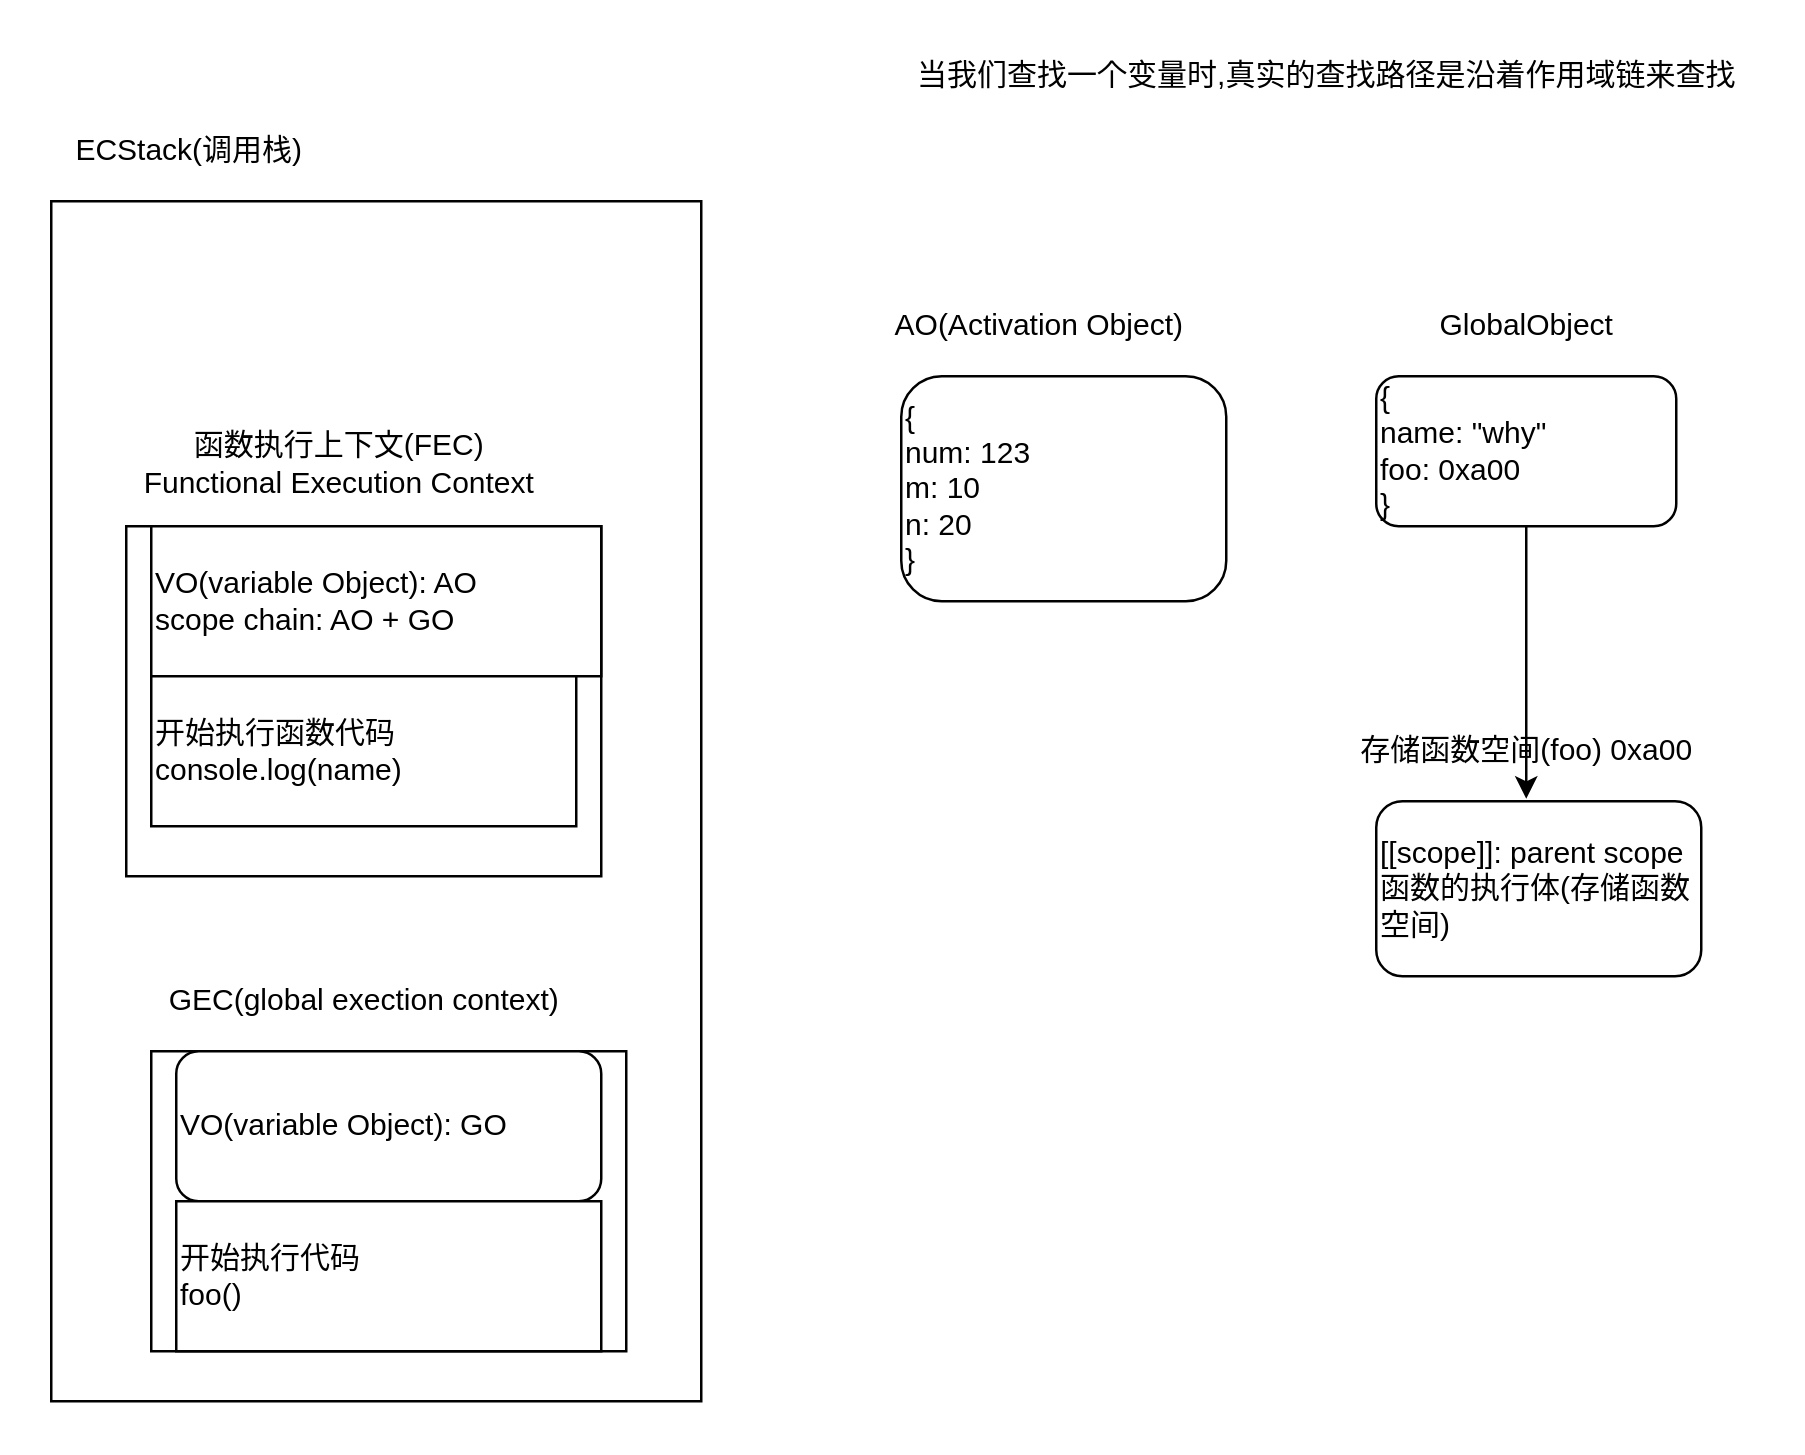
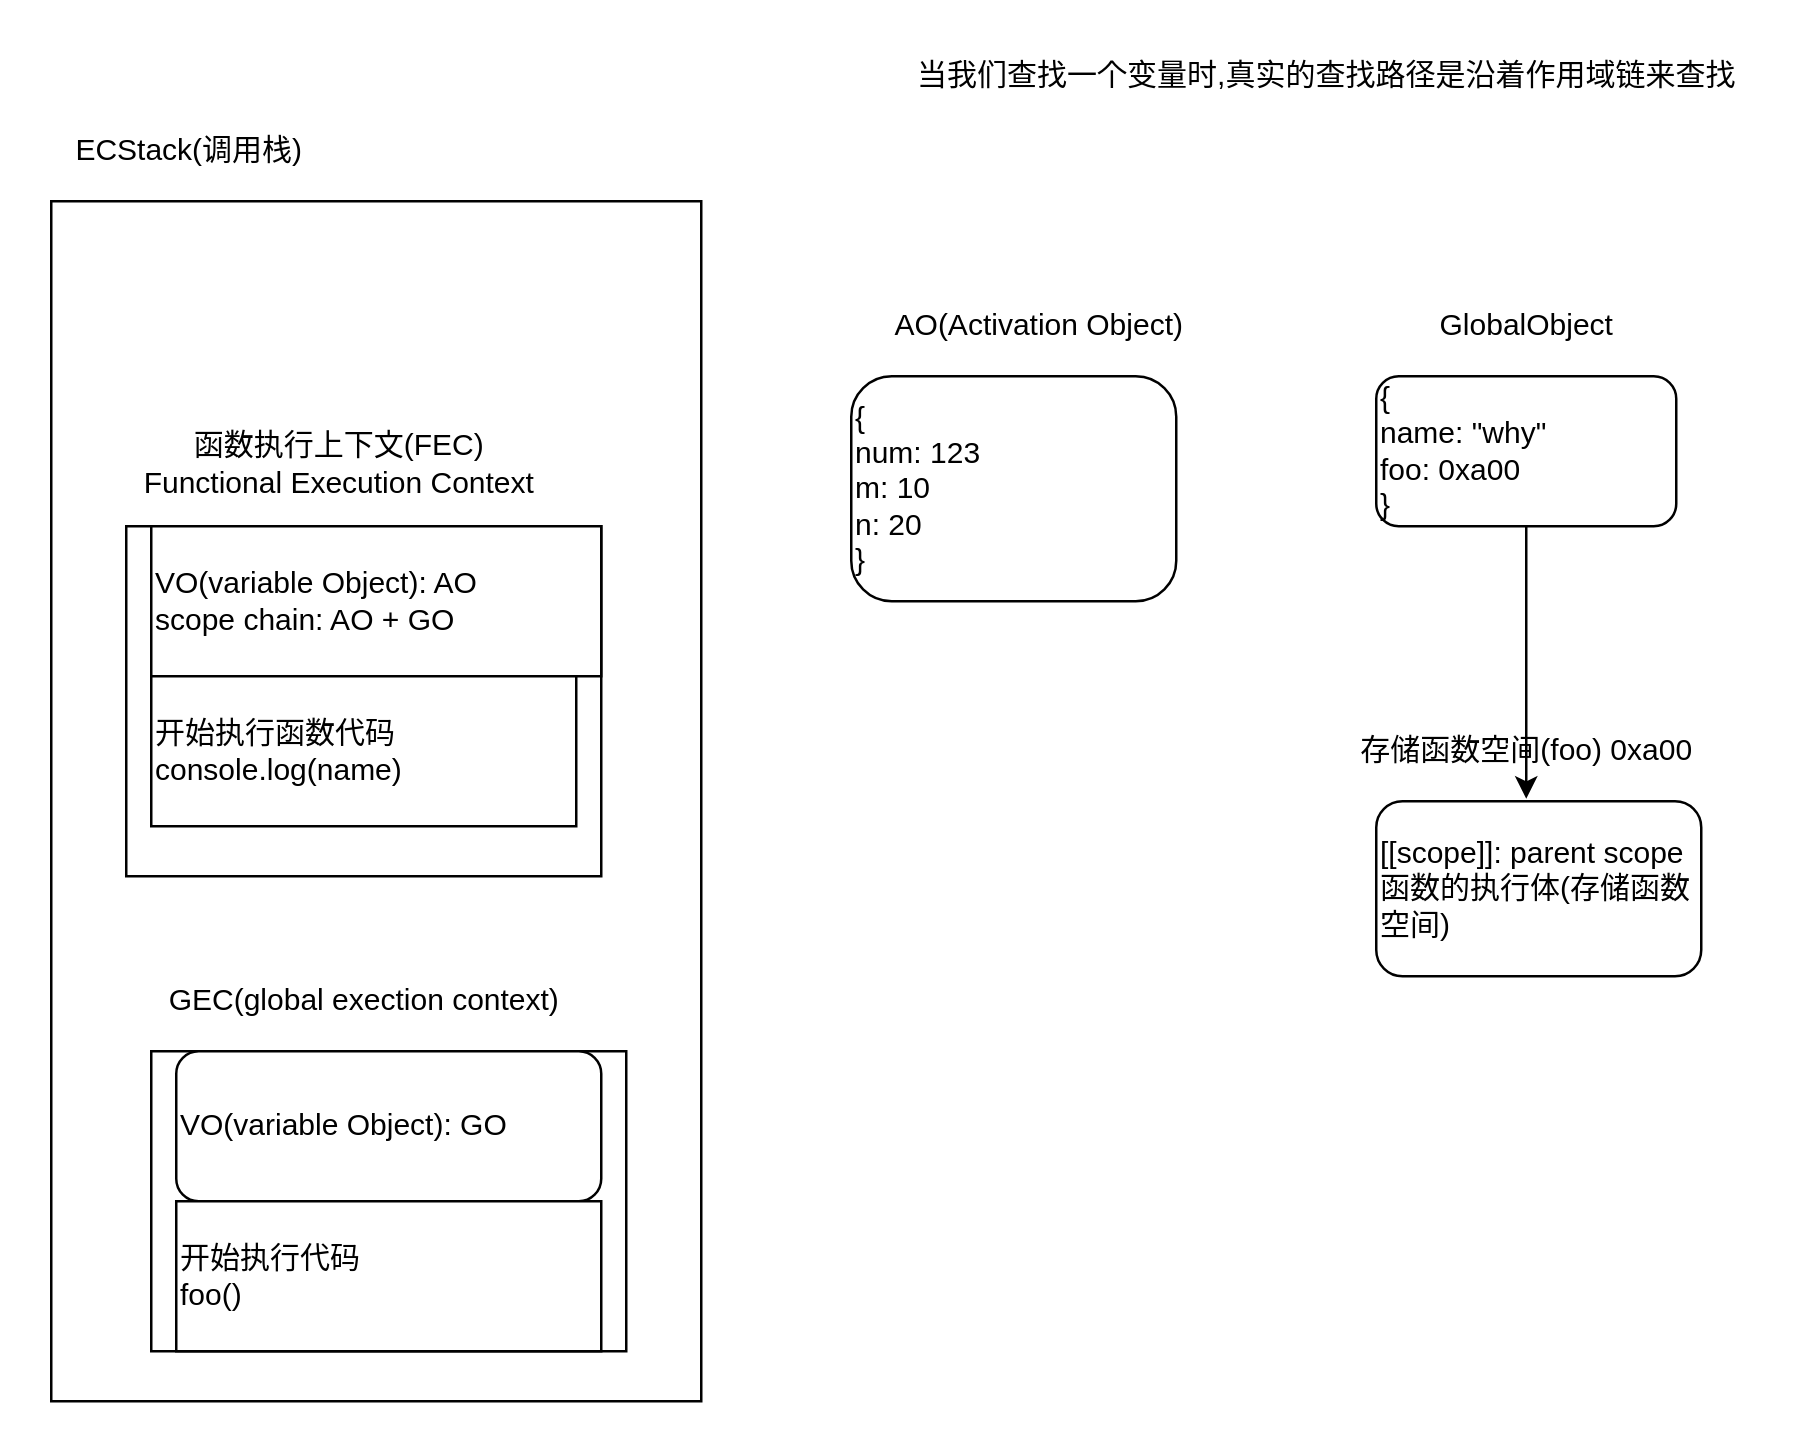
(1064, 489) -> (1014, 489)
